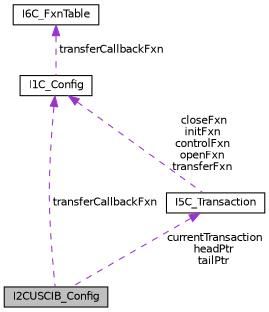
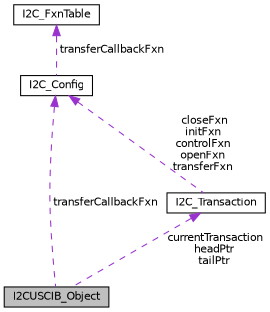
(56, 15) -> (57, 15)
(56, 86) -> (57, 86)
(216, 203) -> (216, 203)
(56, 297) -> (57, 297)
